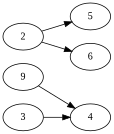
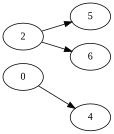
(23, 77) -> (23, 77)
(23, 117) -> none
